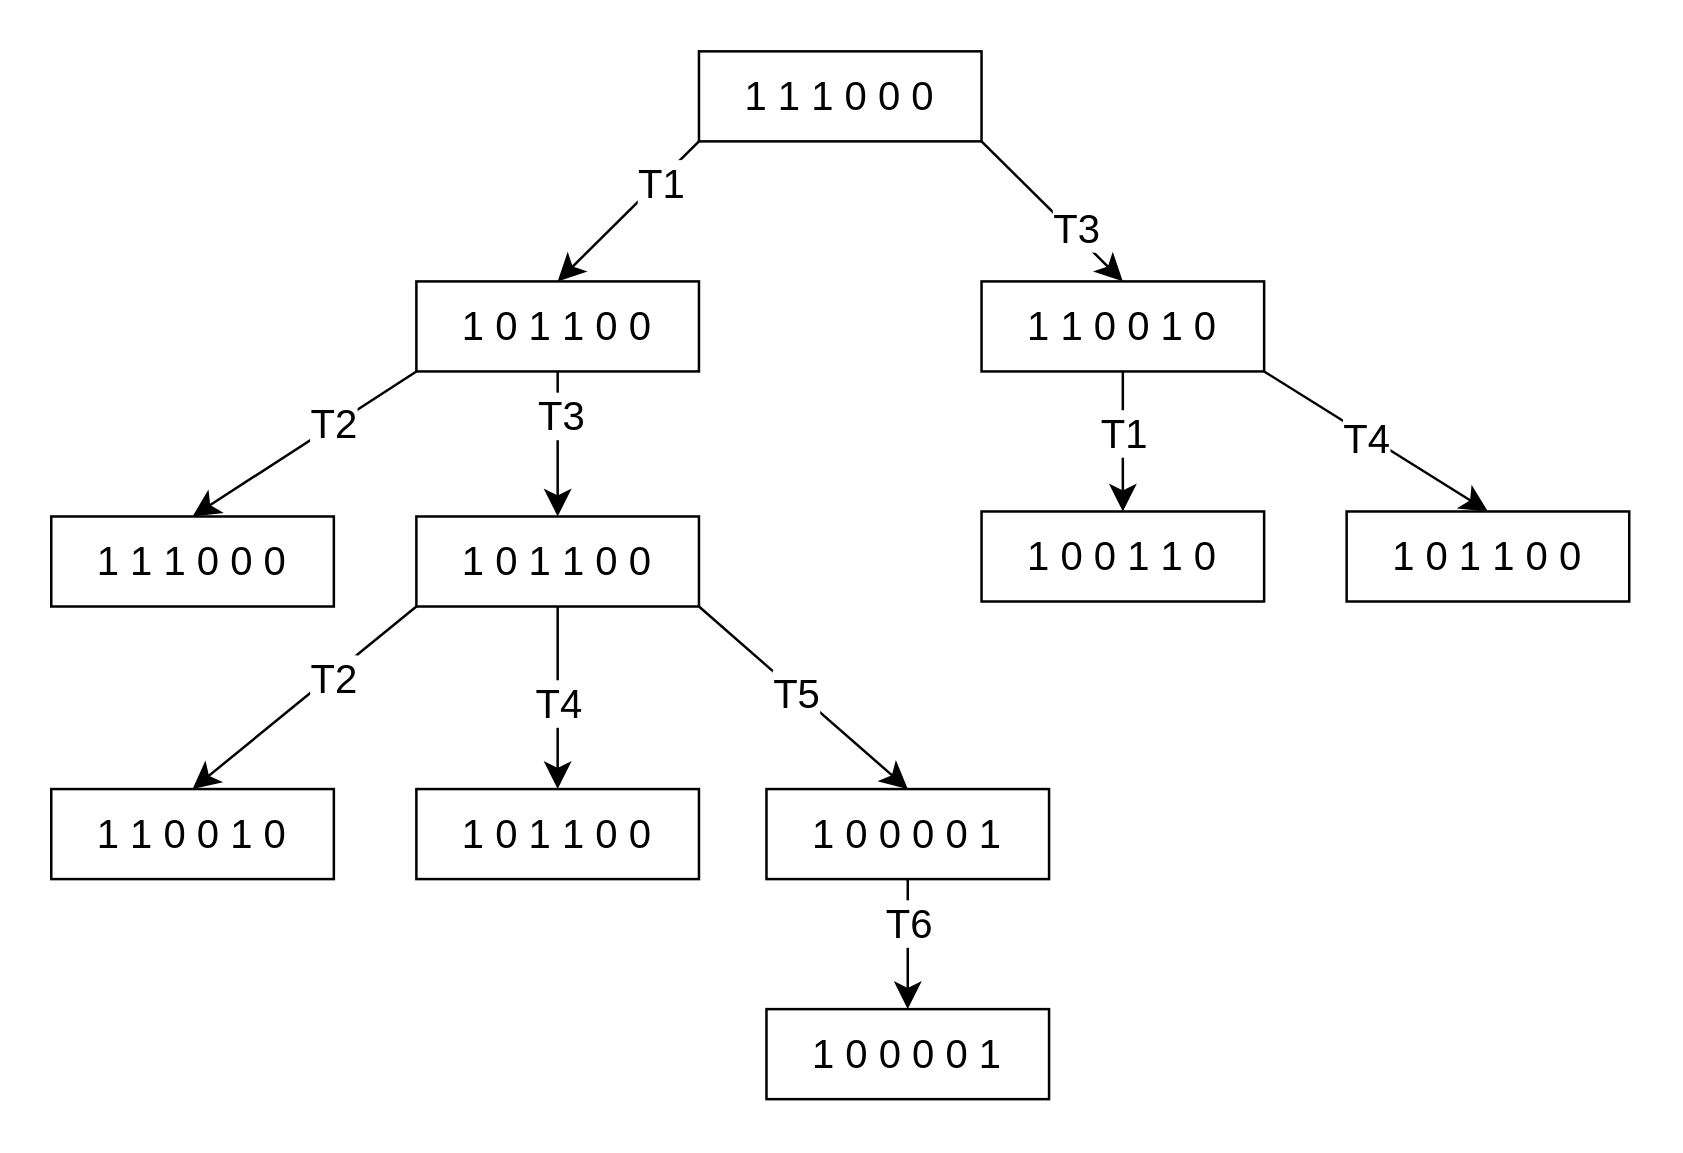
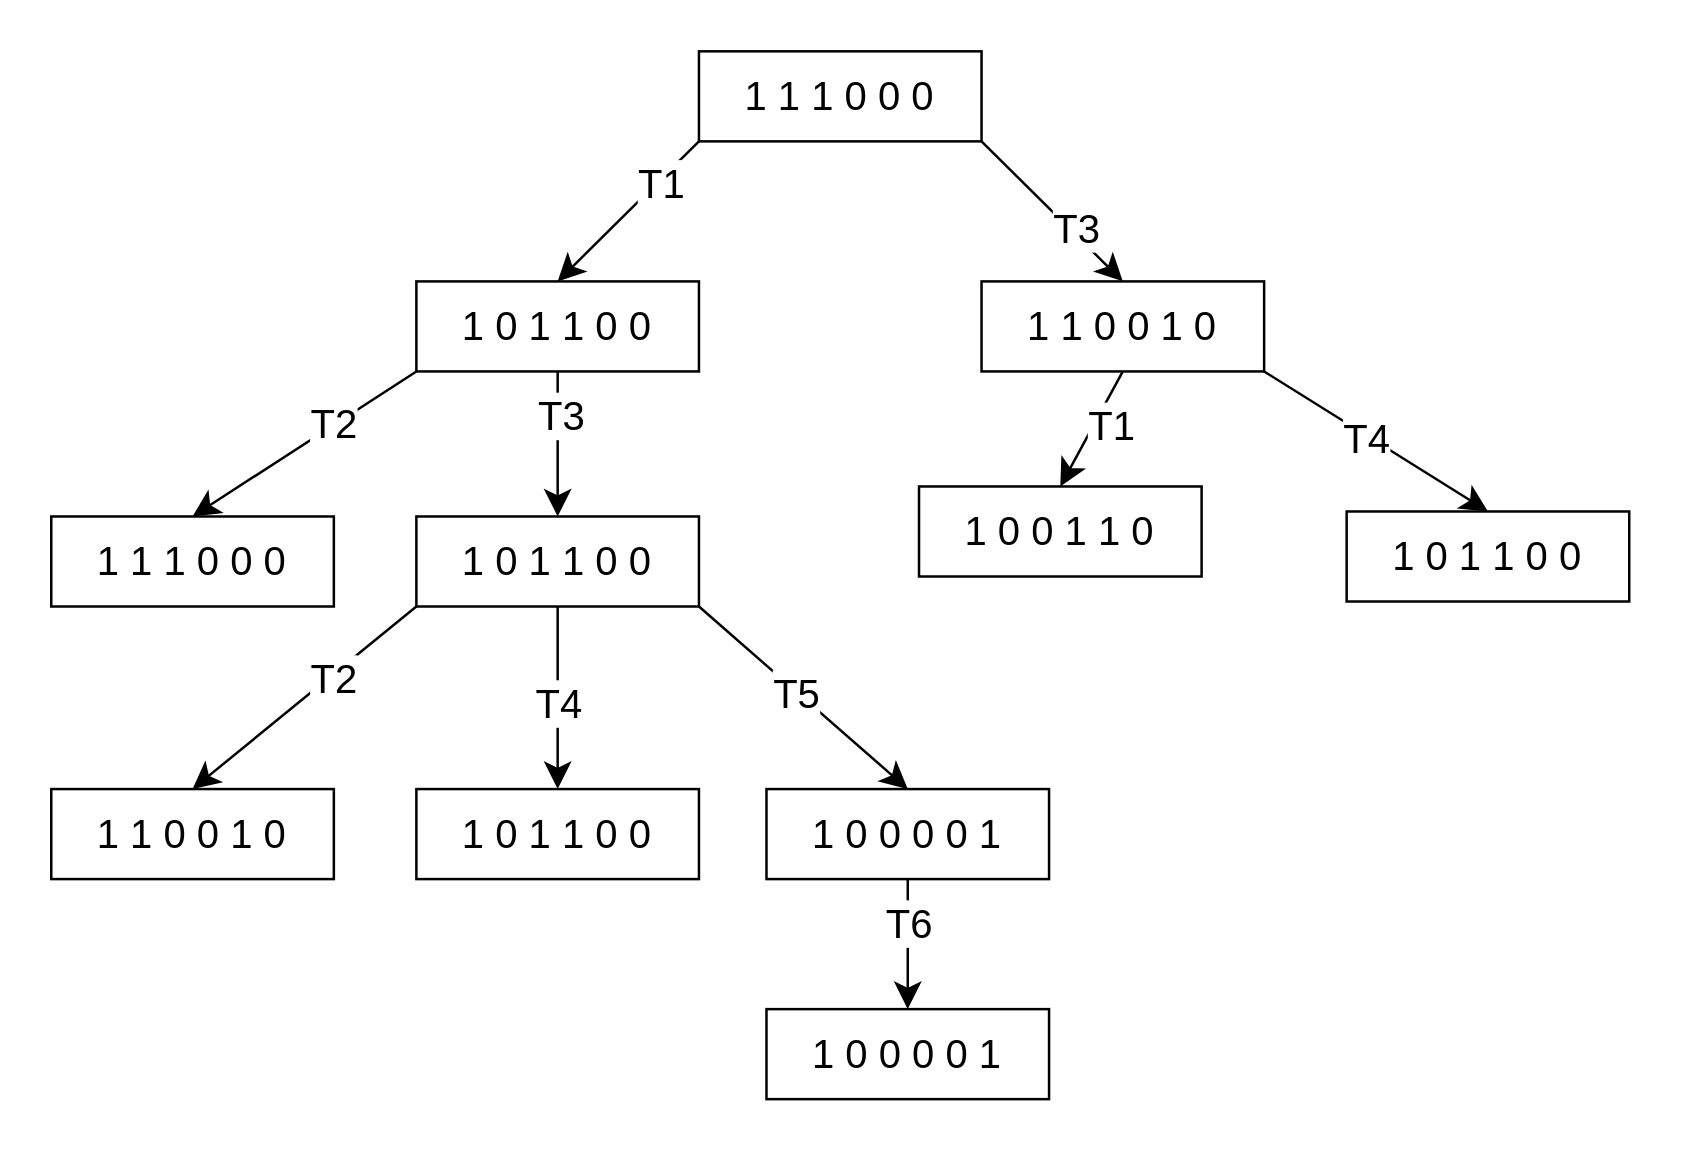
(1123, 556) -> (1060, 531)
